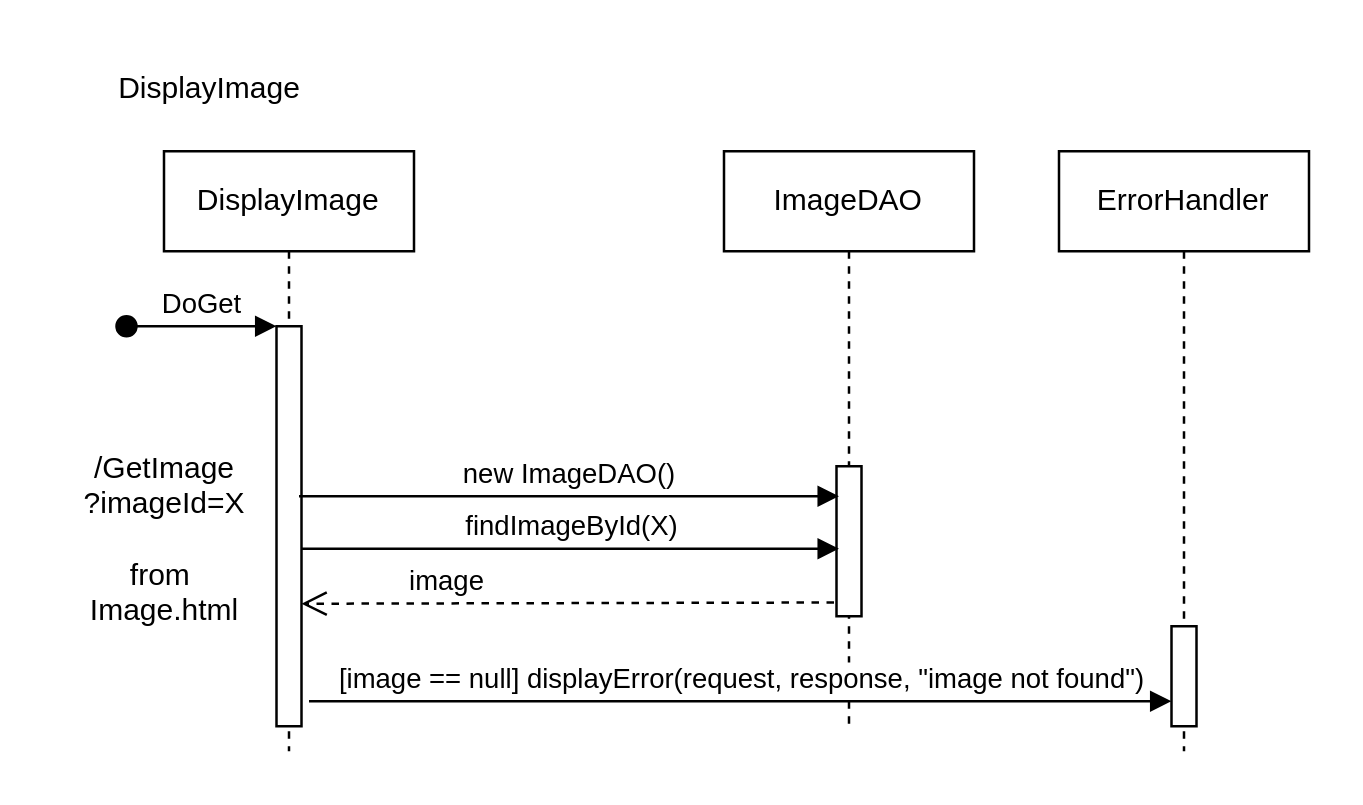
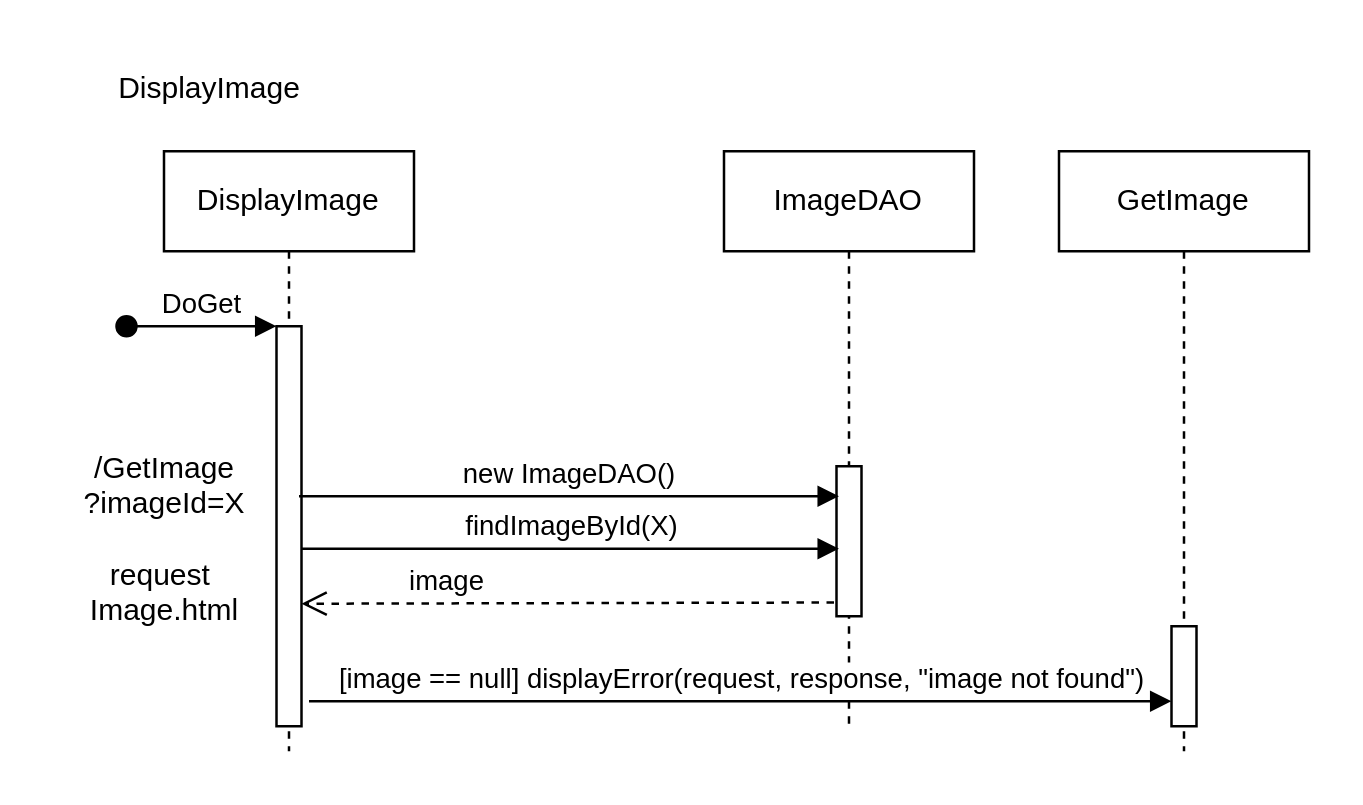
(1184, 201) -> (1184, 201)
(165, 539) -> (165, 539)
